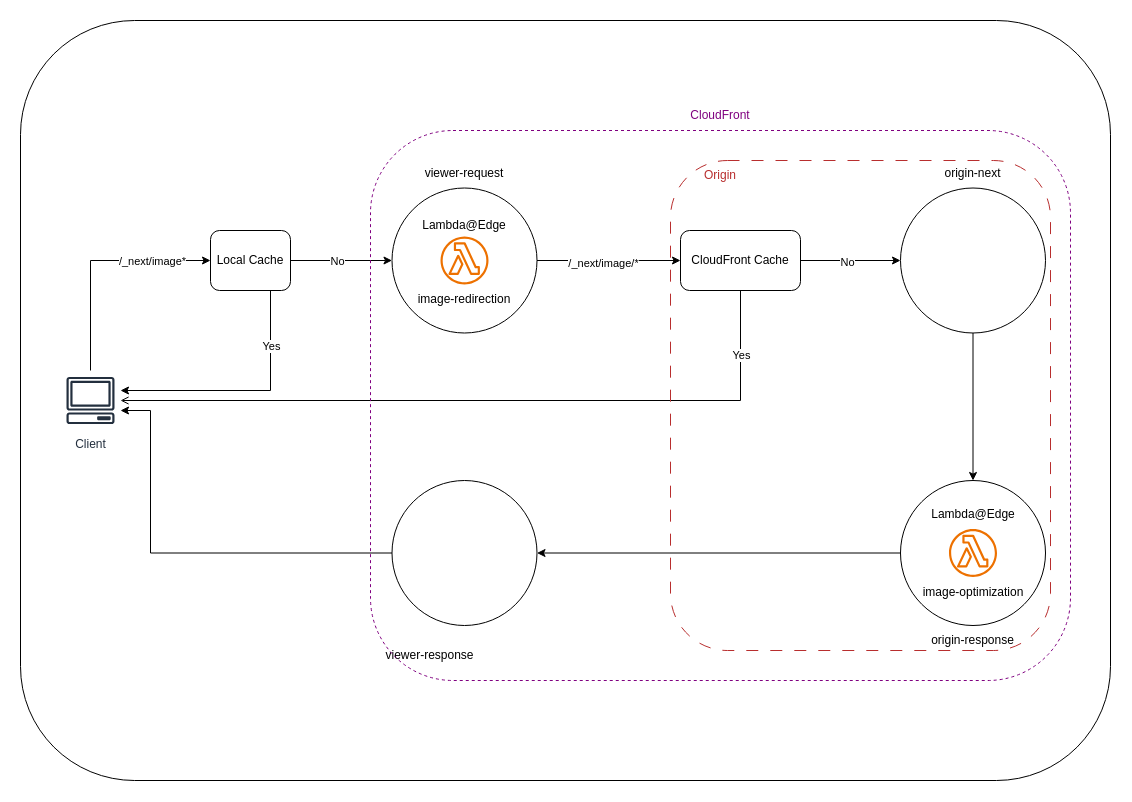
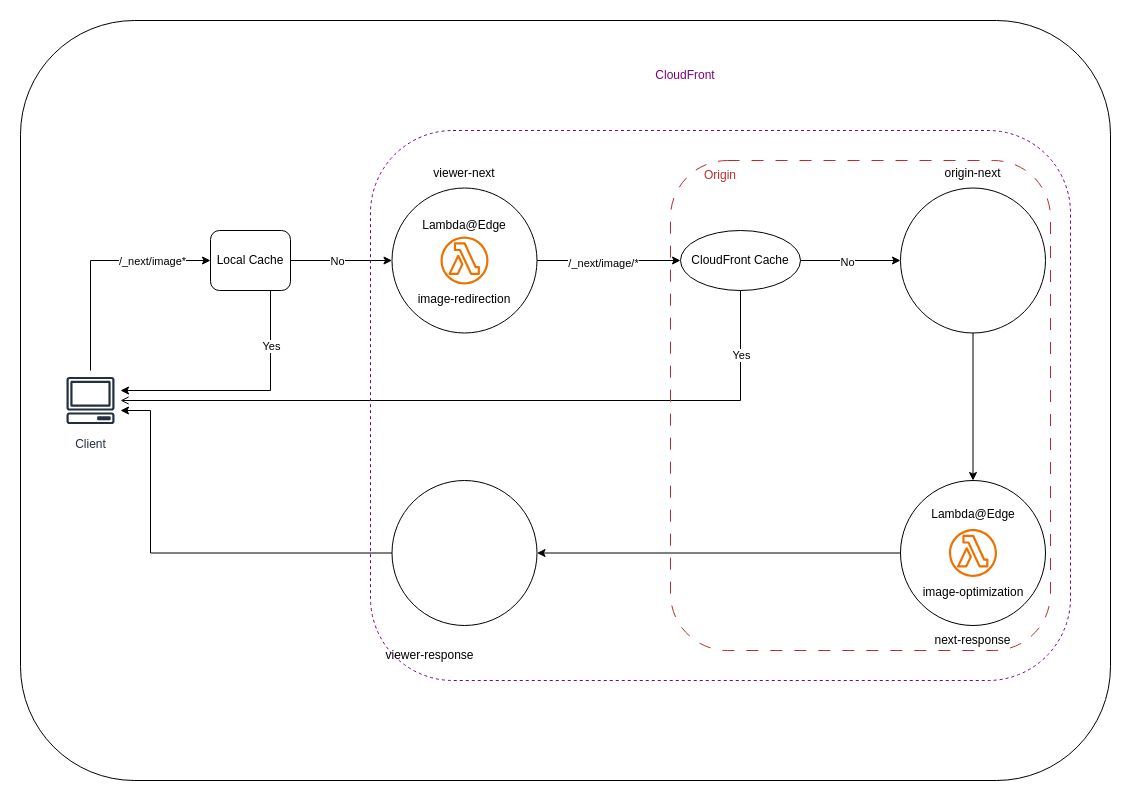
(721, 116) -> (686, 76)
(465, 174) -> (465, 174)
(741, 261) -> (741, 261)
(973, 641) -> (973, 641)
